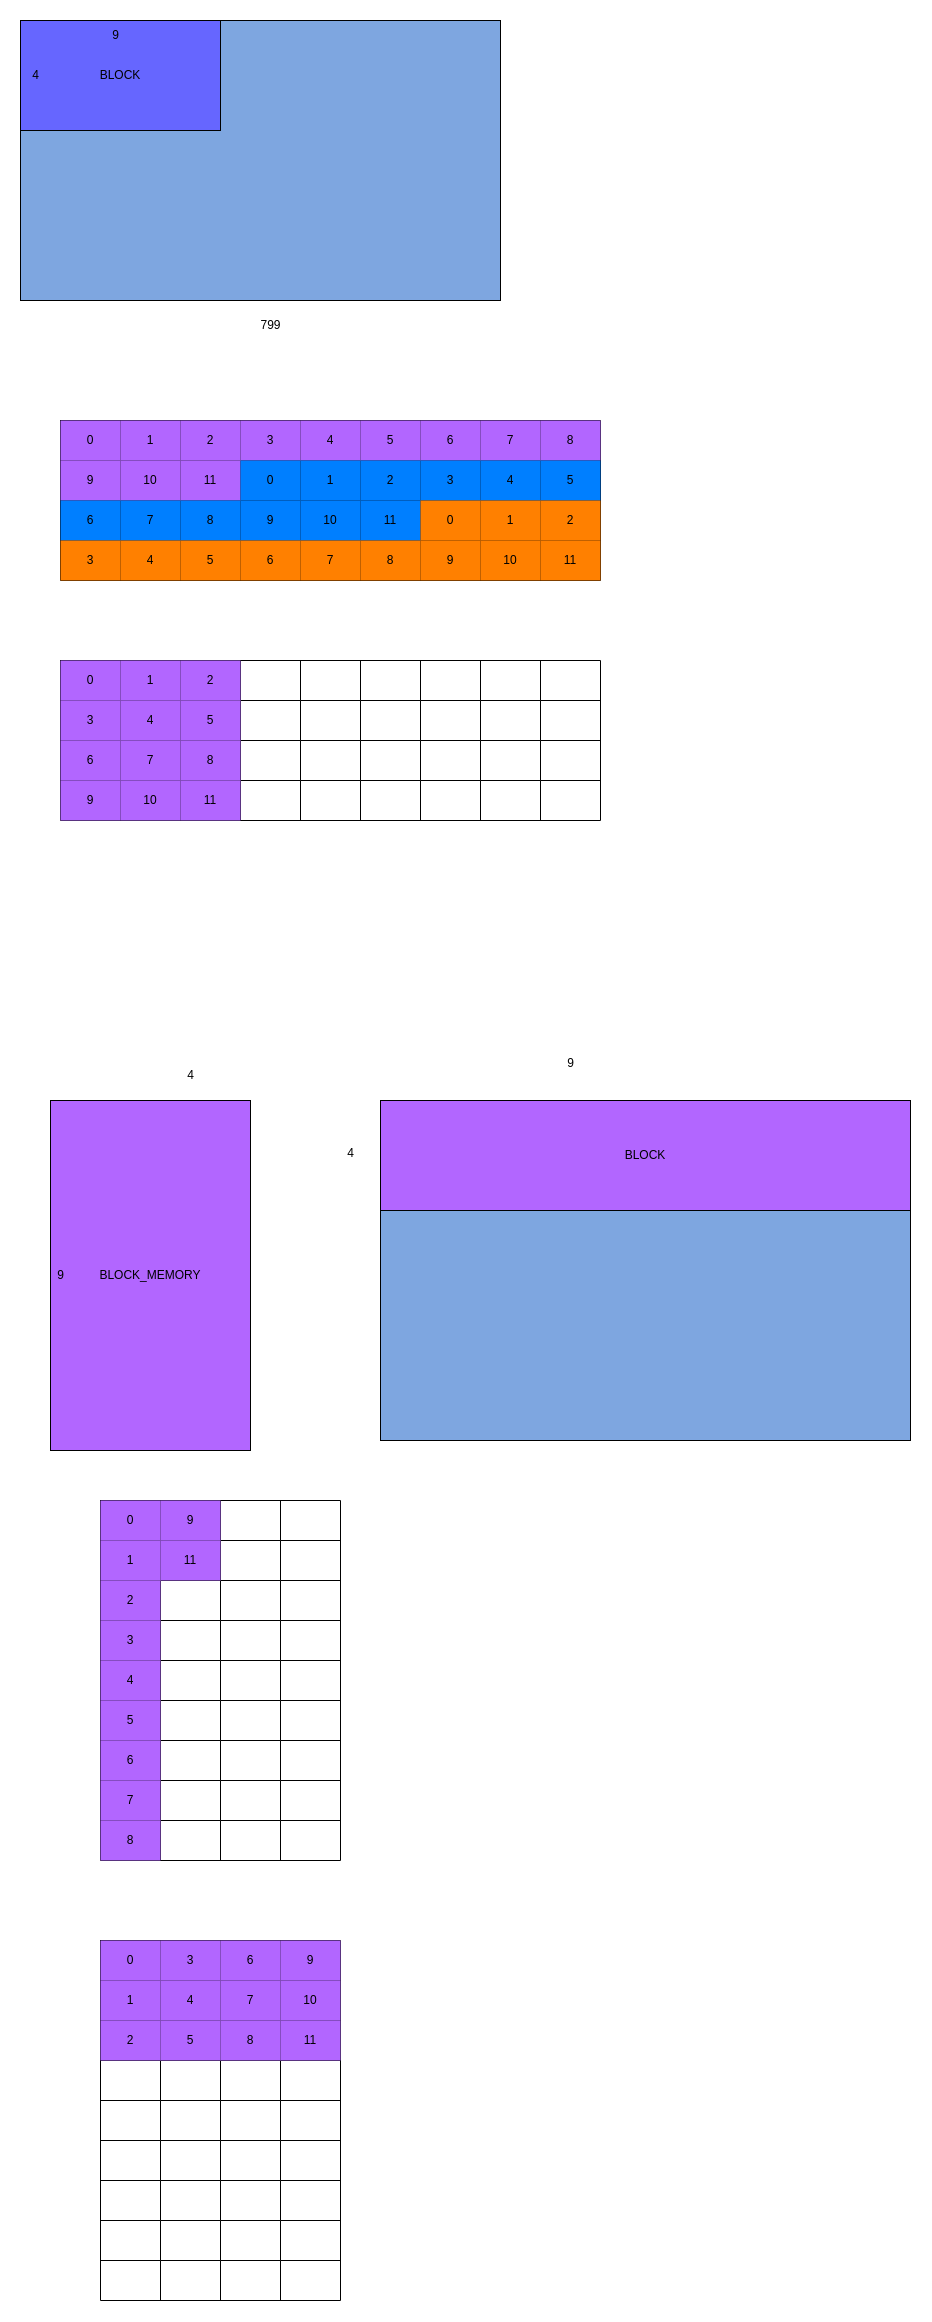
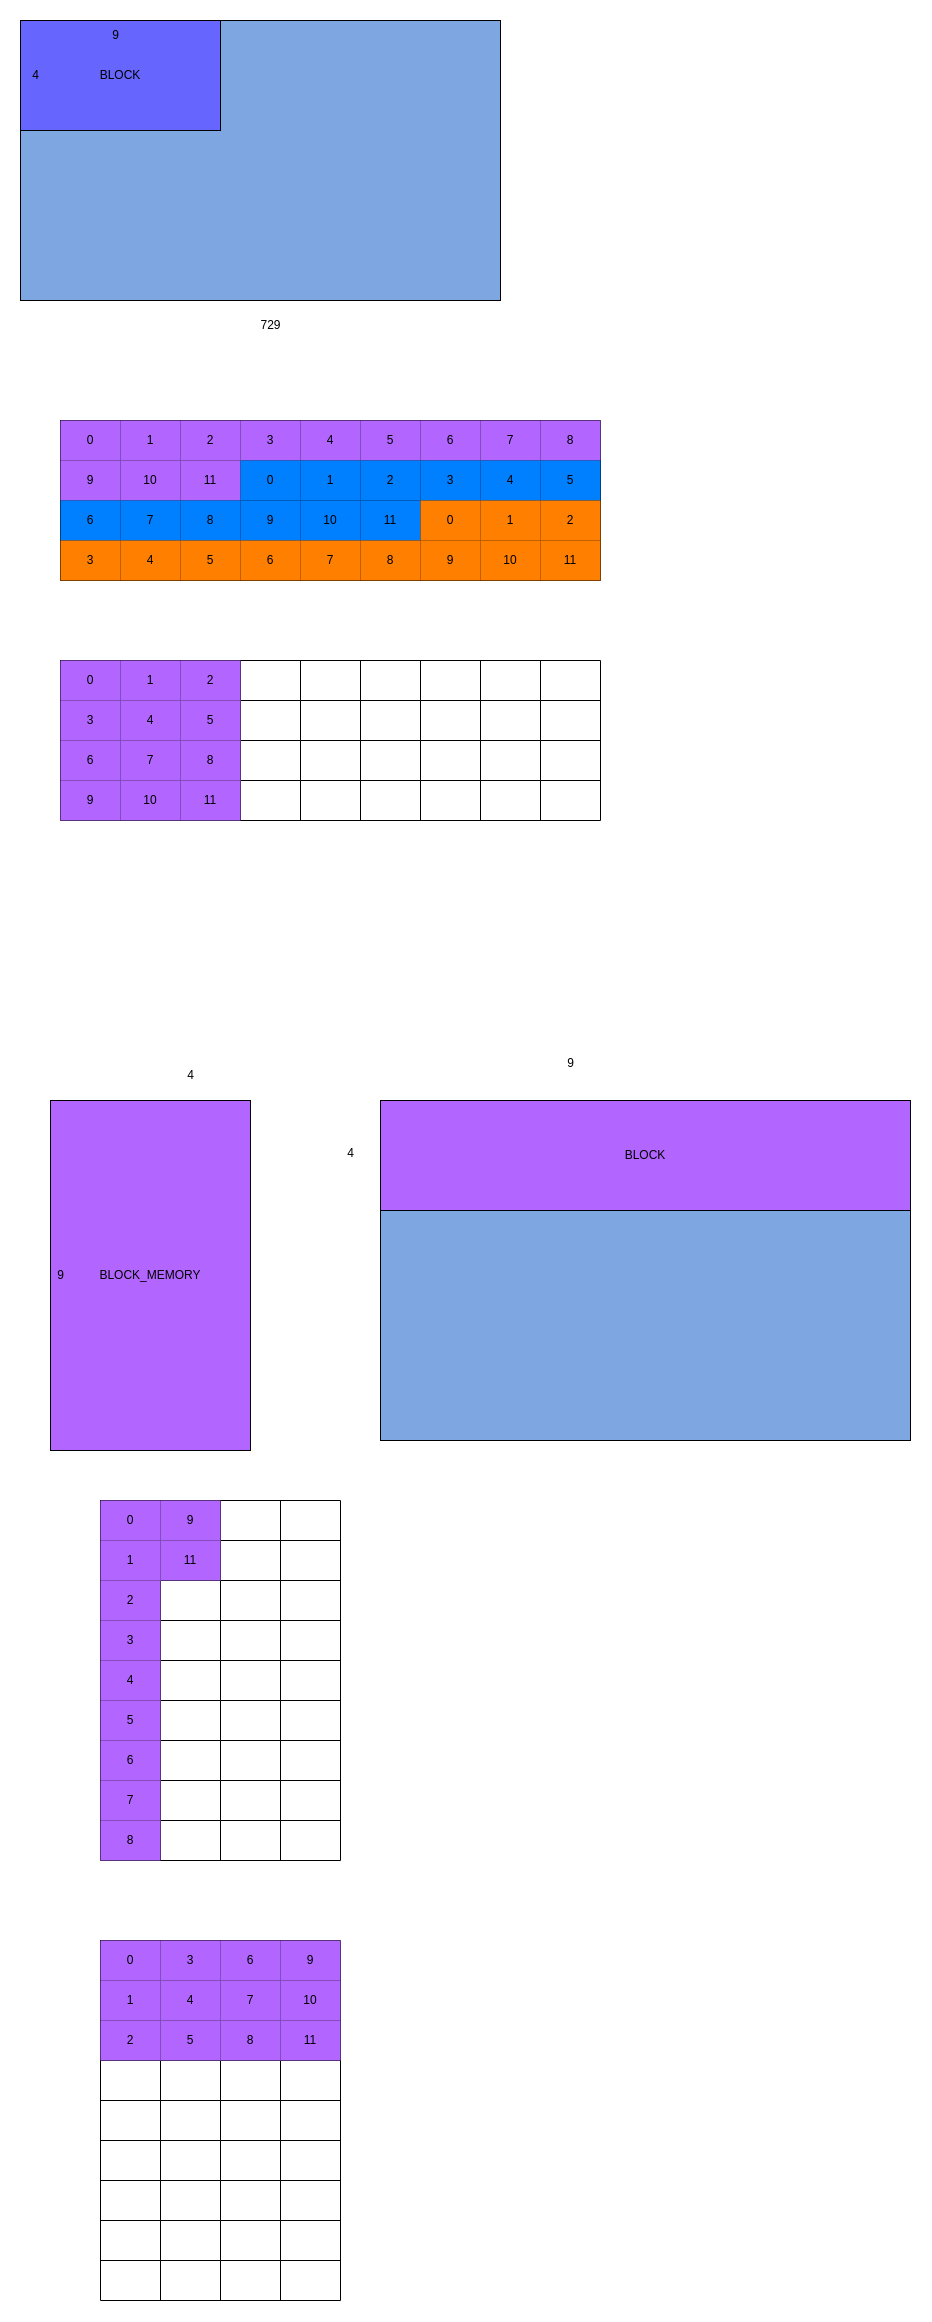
(271, 326) -> (271, 326)
